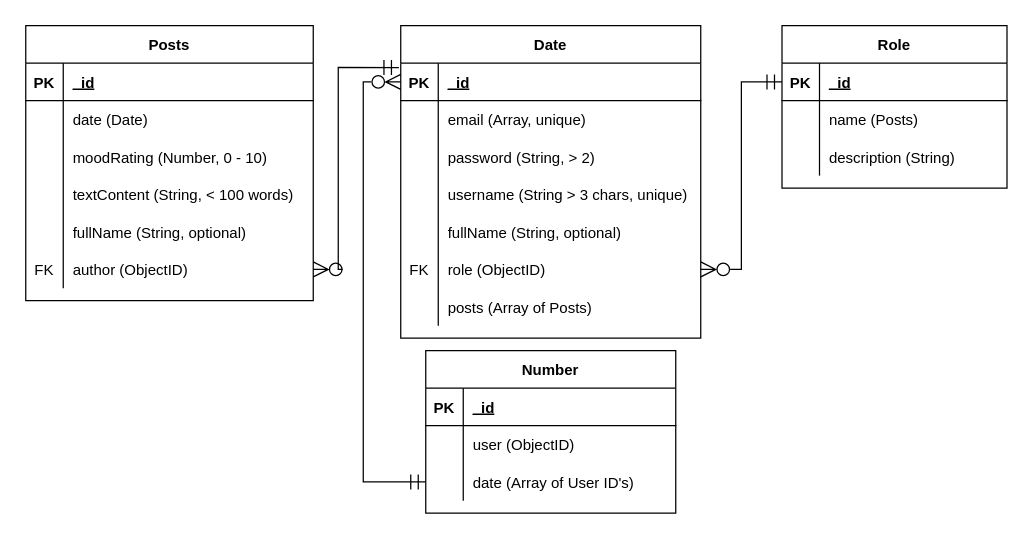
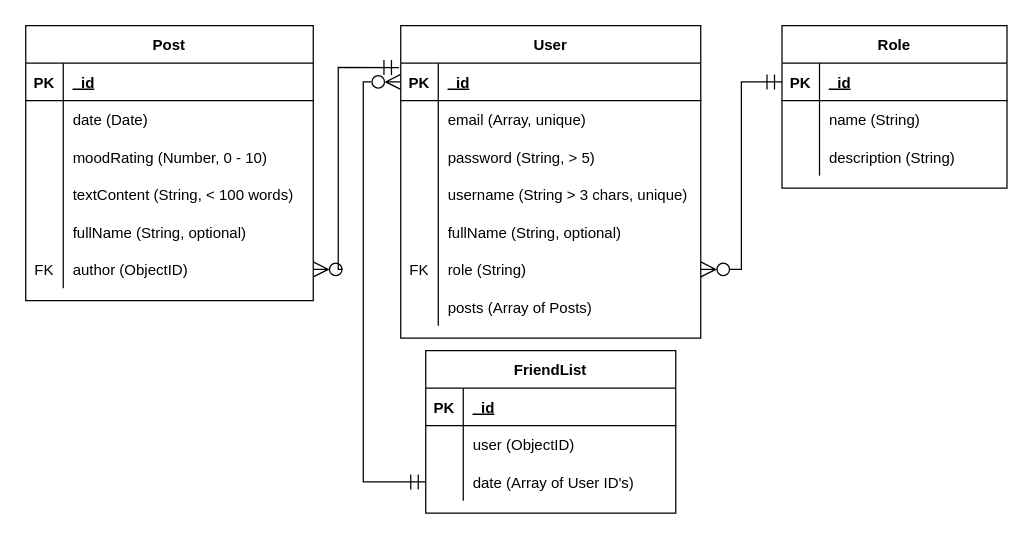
(169, 45) -> (169, 45)
(550, 45) -> (550, 45)
(877, 120) -> (879, 120)
(530, 158) -> (530, 158)
(507, 270) -> (496, 270)
(550, 370) -> (550, 370)
